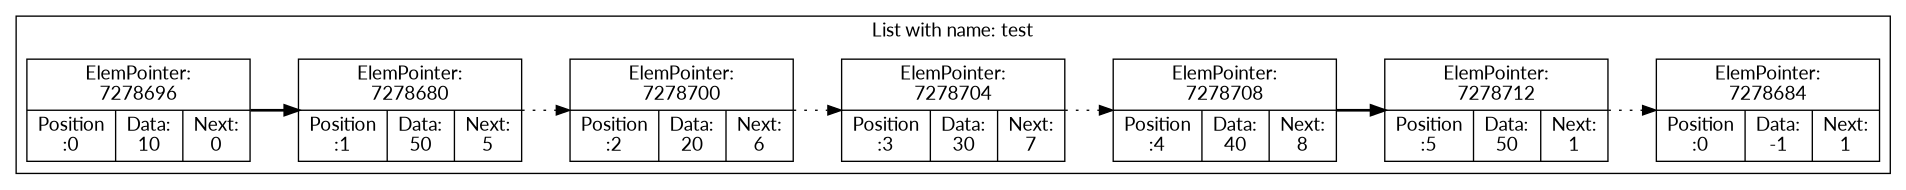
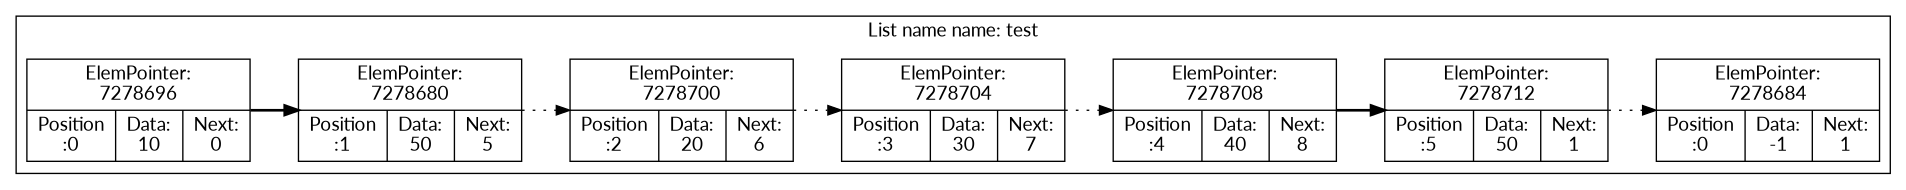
(953, 32) -> (953, 32)
